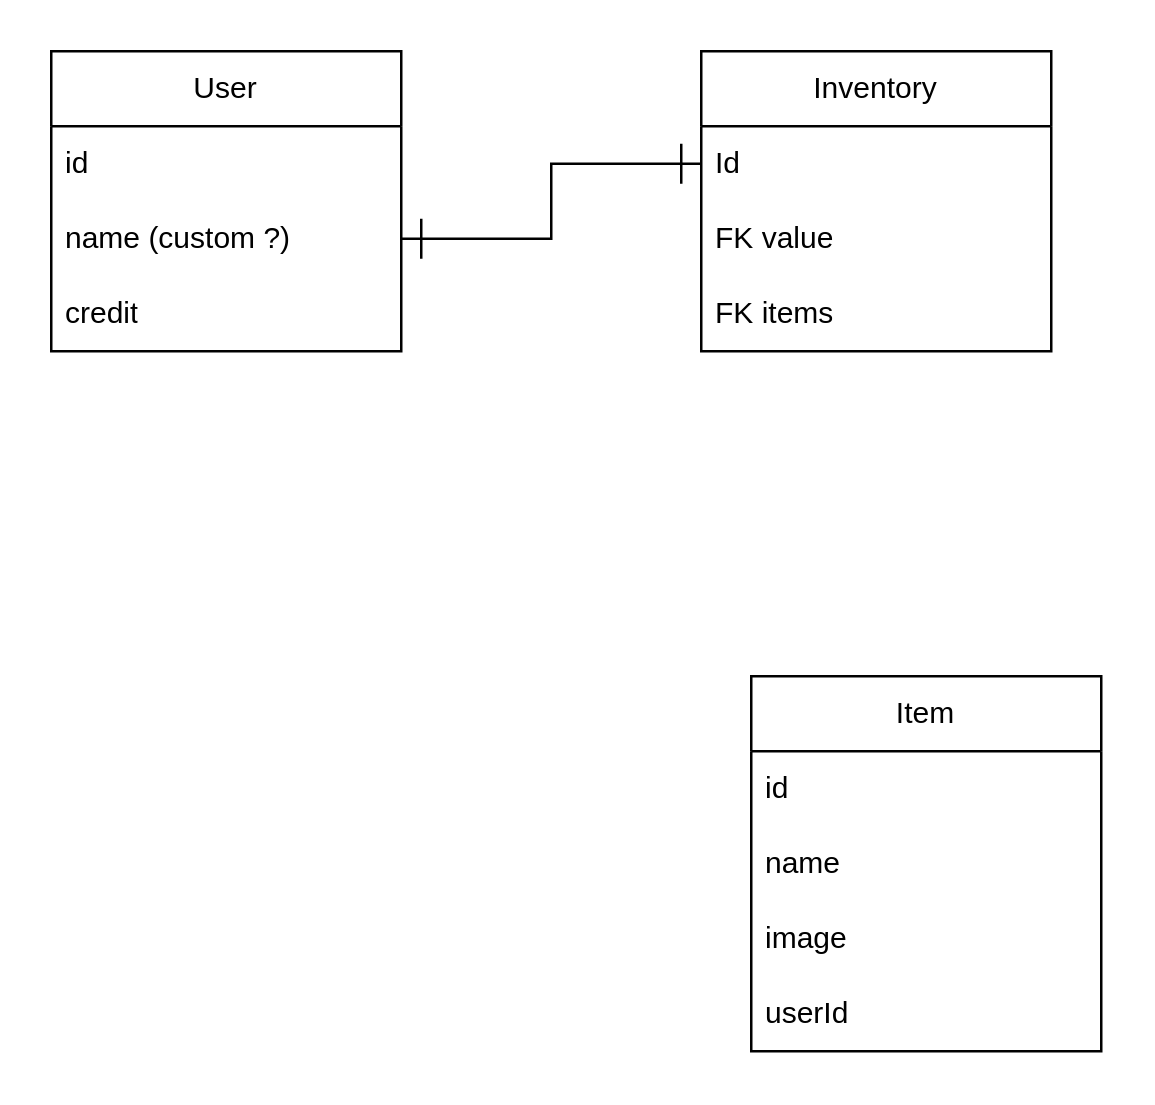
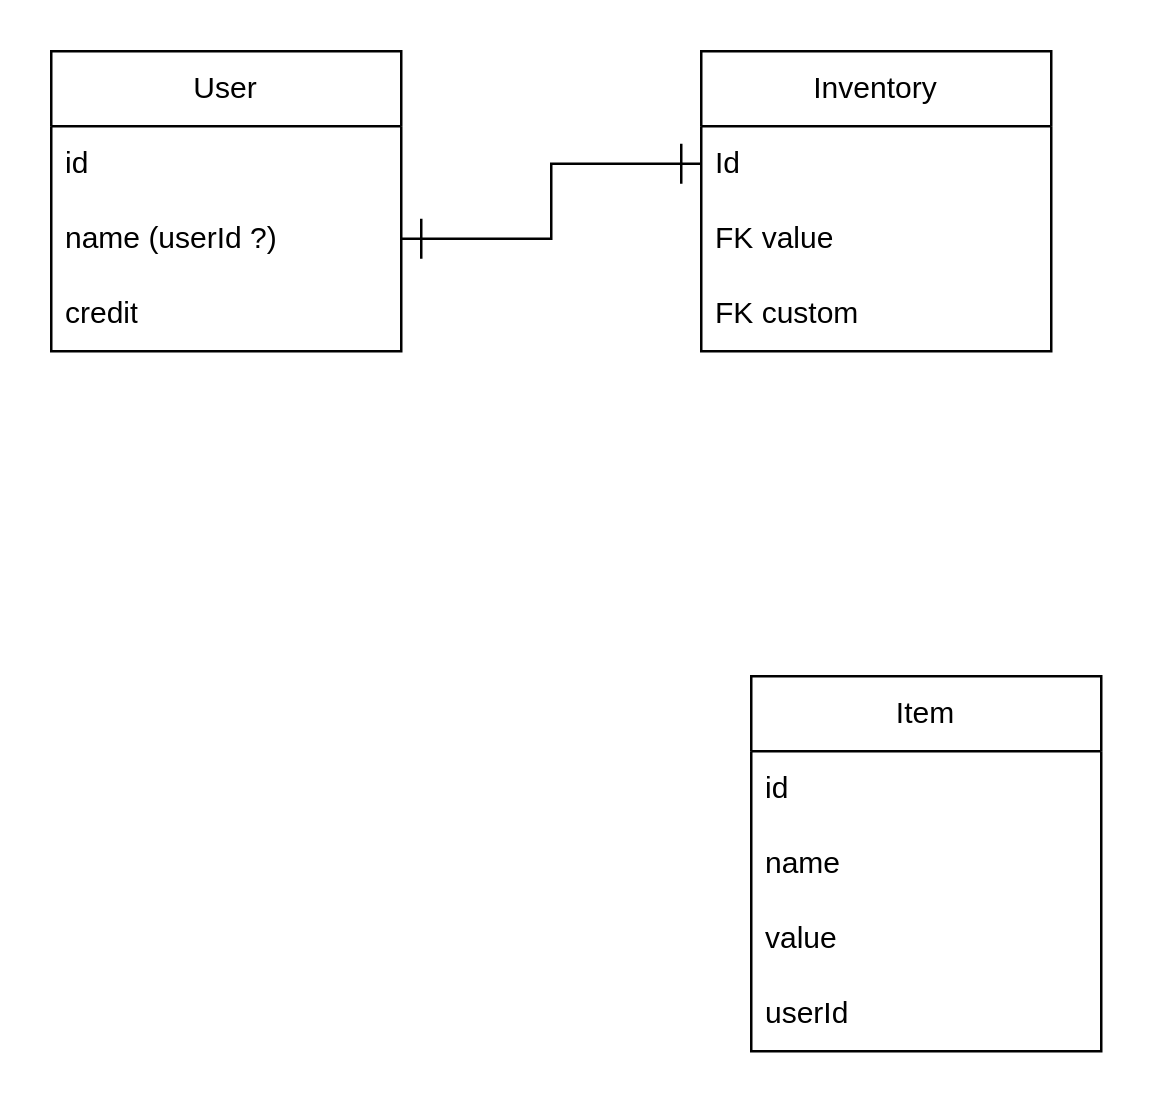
(184, 239) -> (184, 239)
(776, 314) -> (788, 314)
(804, 939) -> (804, 939)
